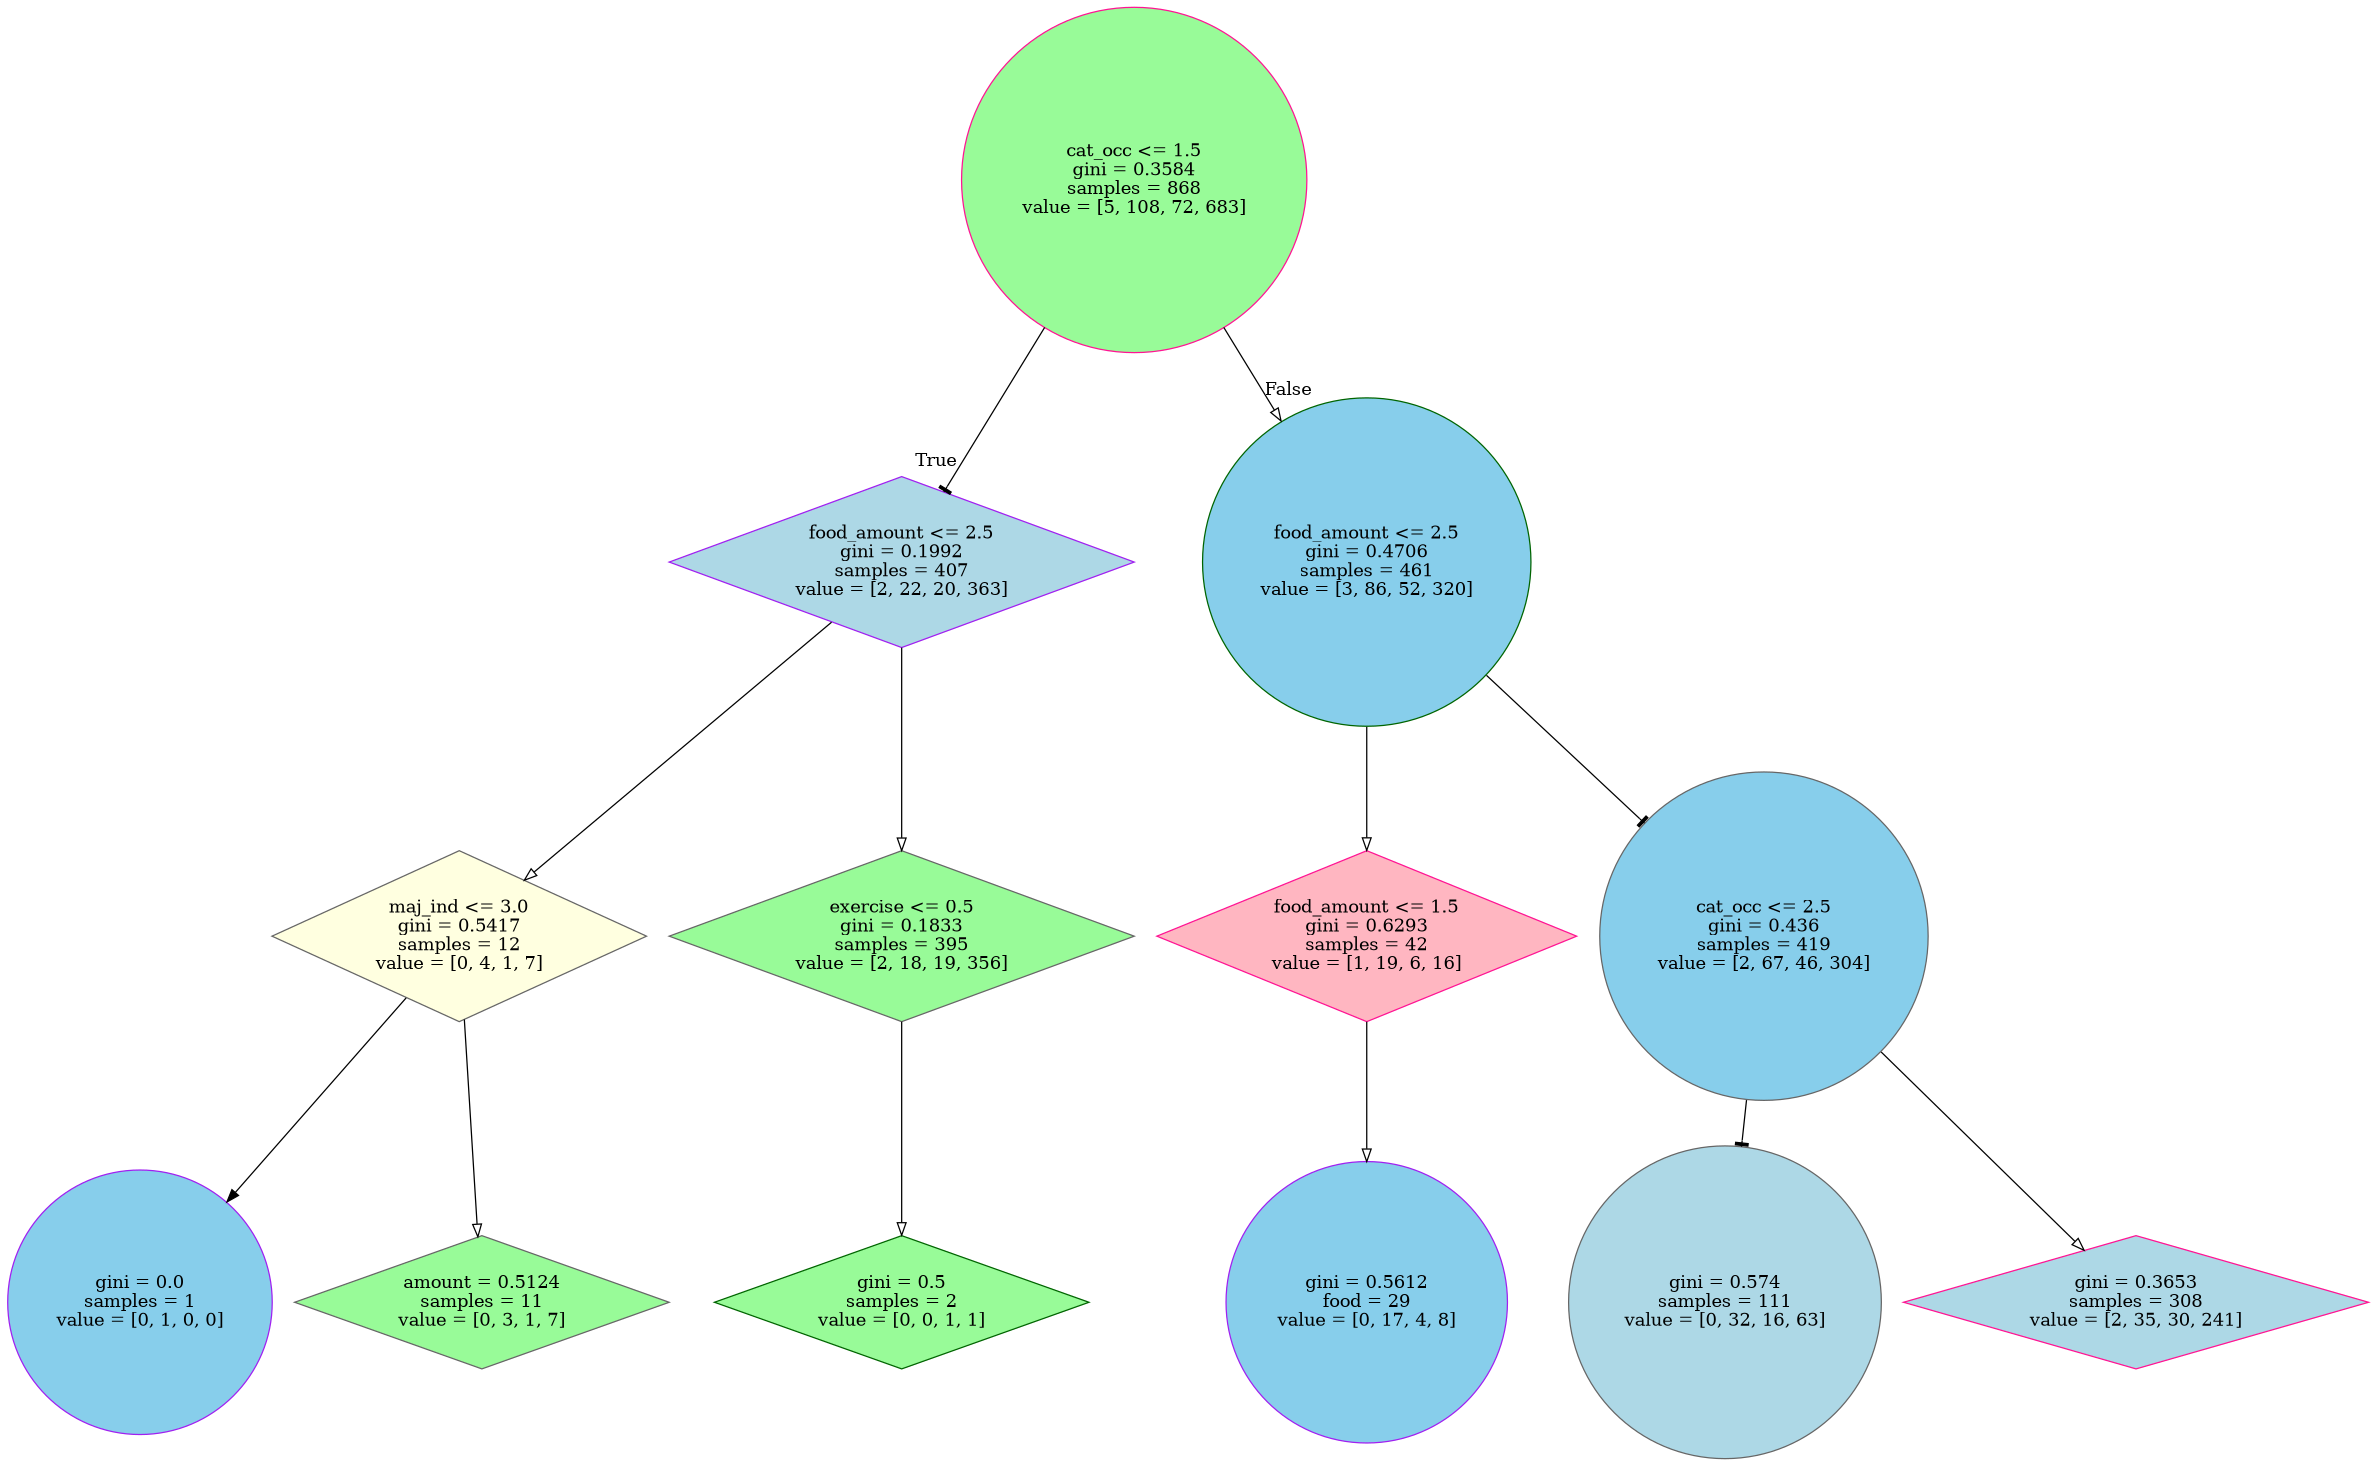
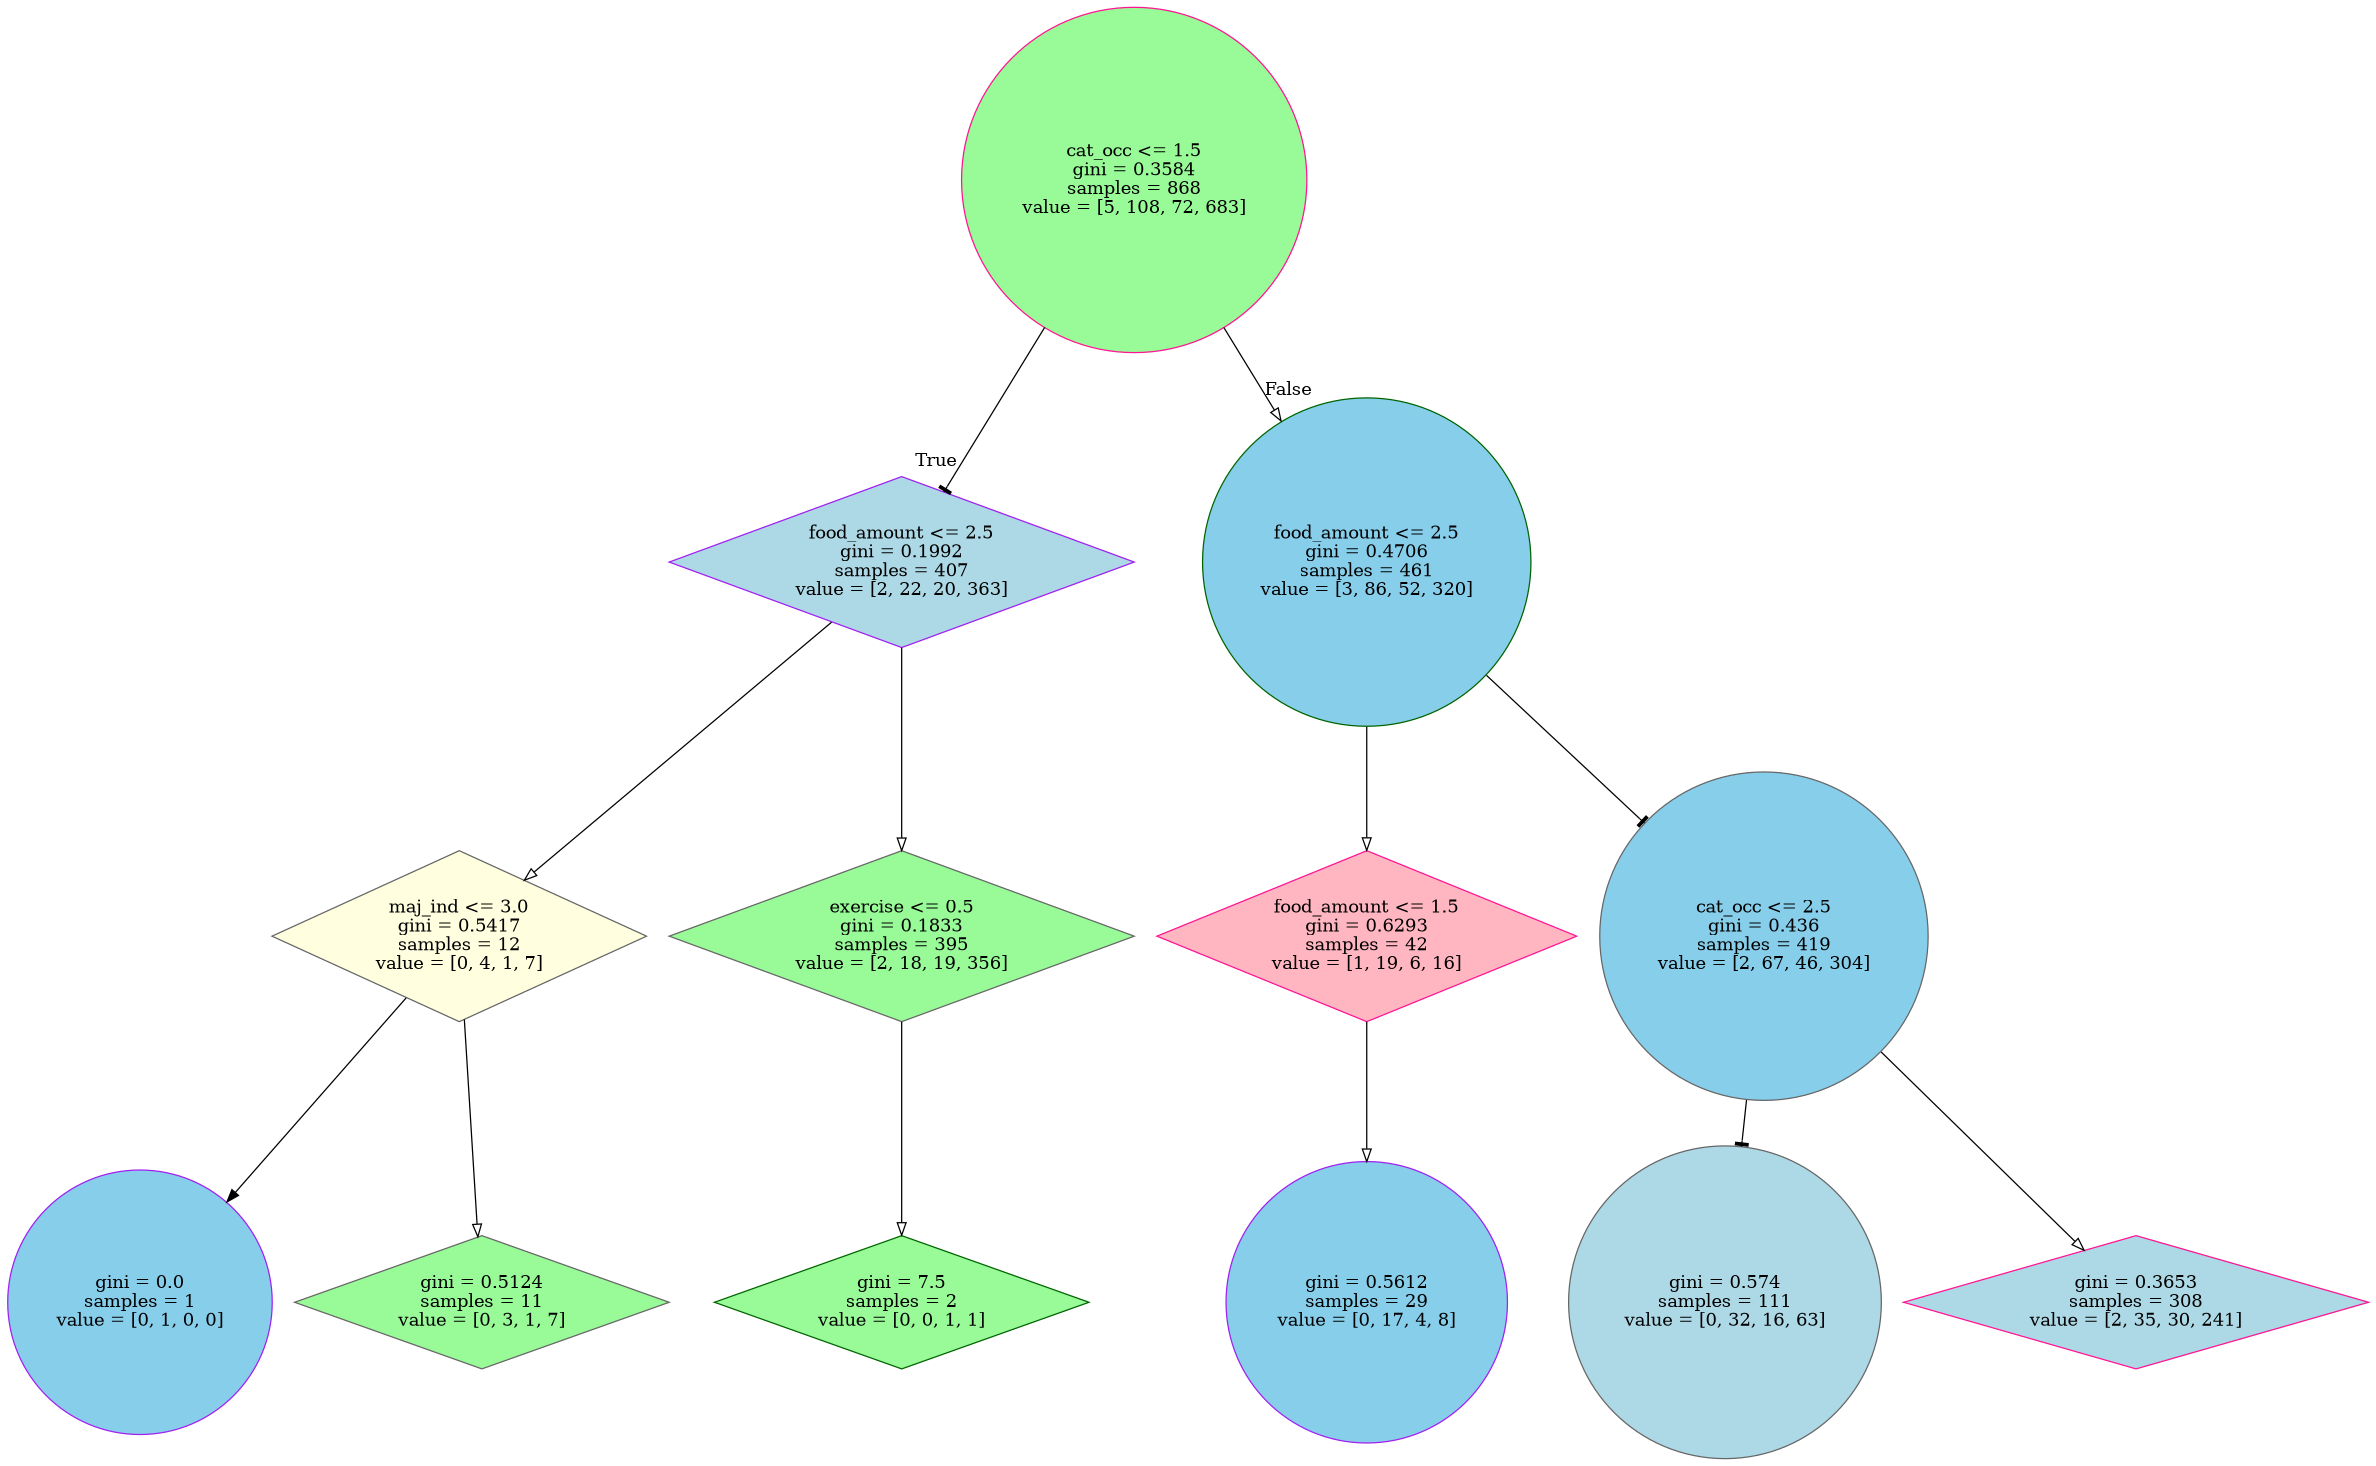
(482, 1302) -> (482, 1302)
(902, 1302) -> (902, 1302)
(1367, 1302) -> (1367, 1302)
